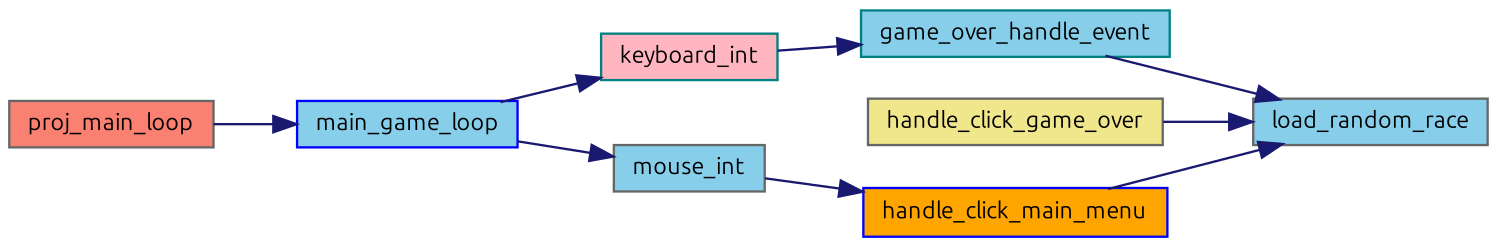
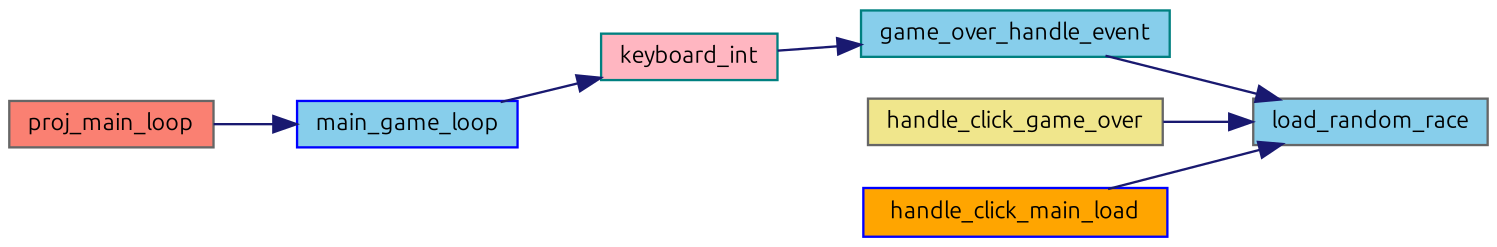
(689, 168) -> none
(1015, 212) -> (1015, 212)
